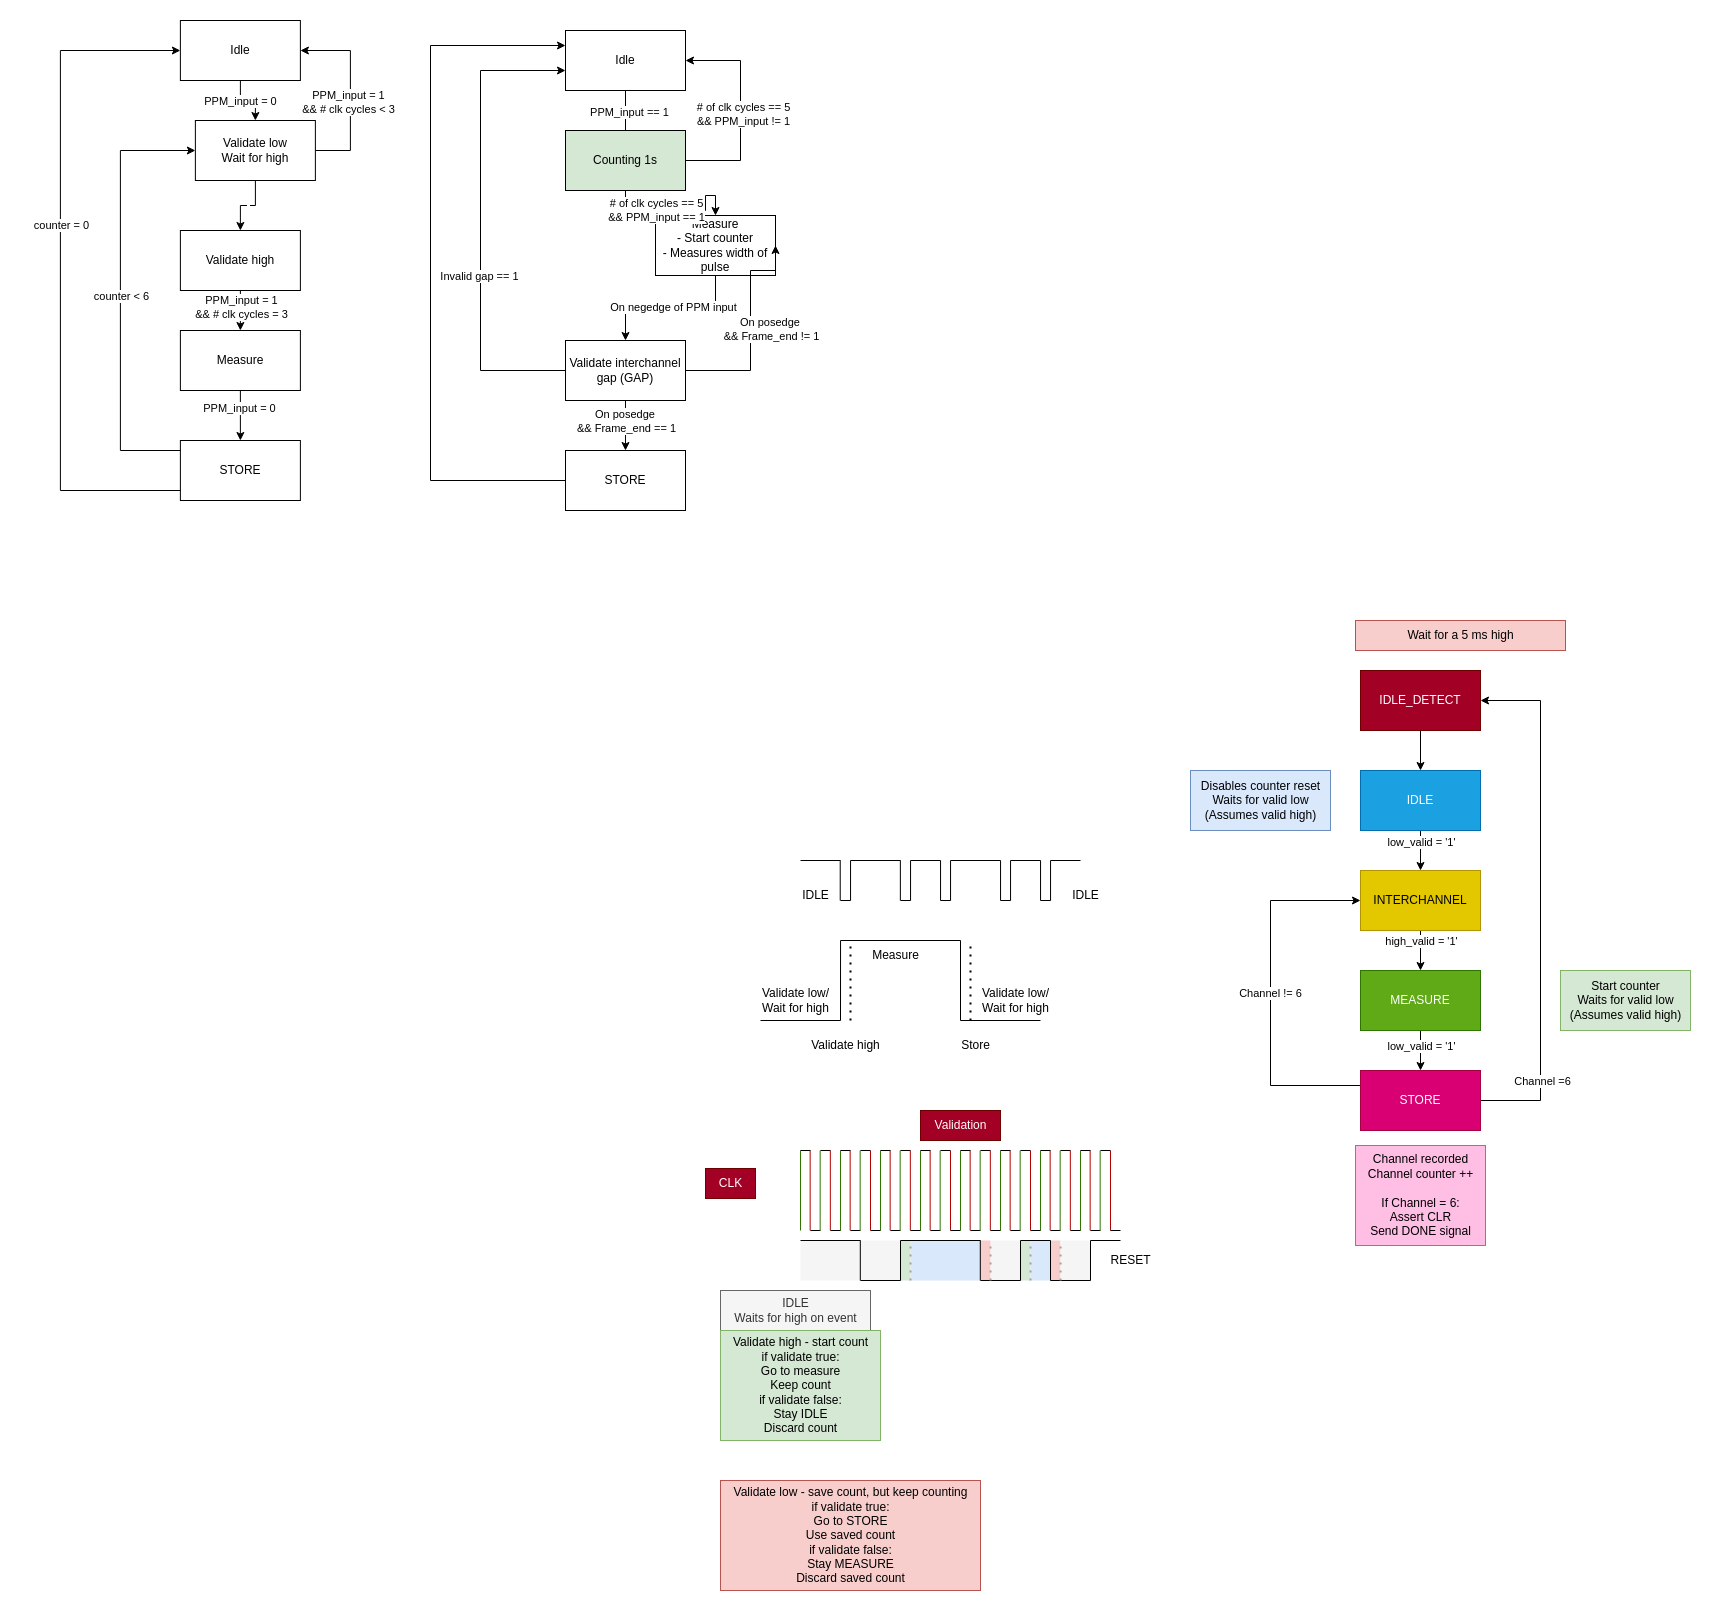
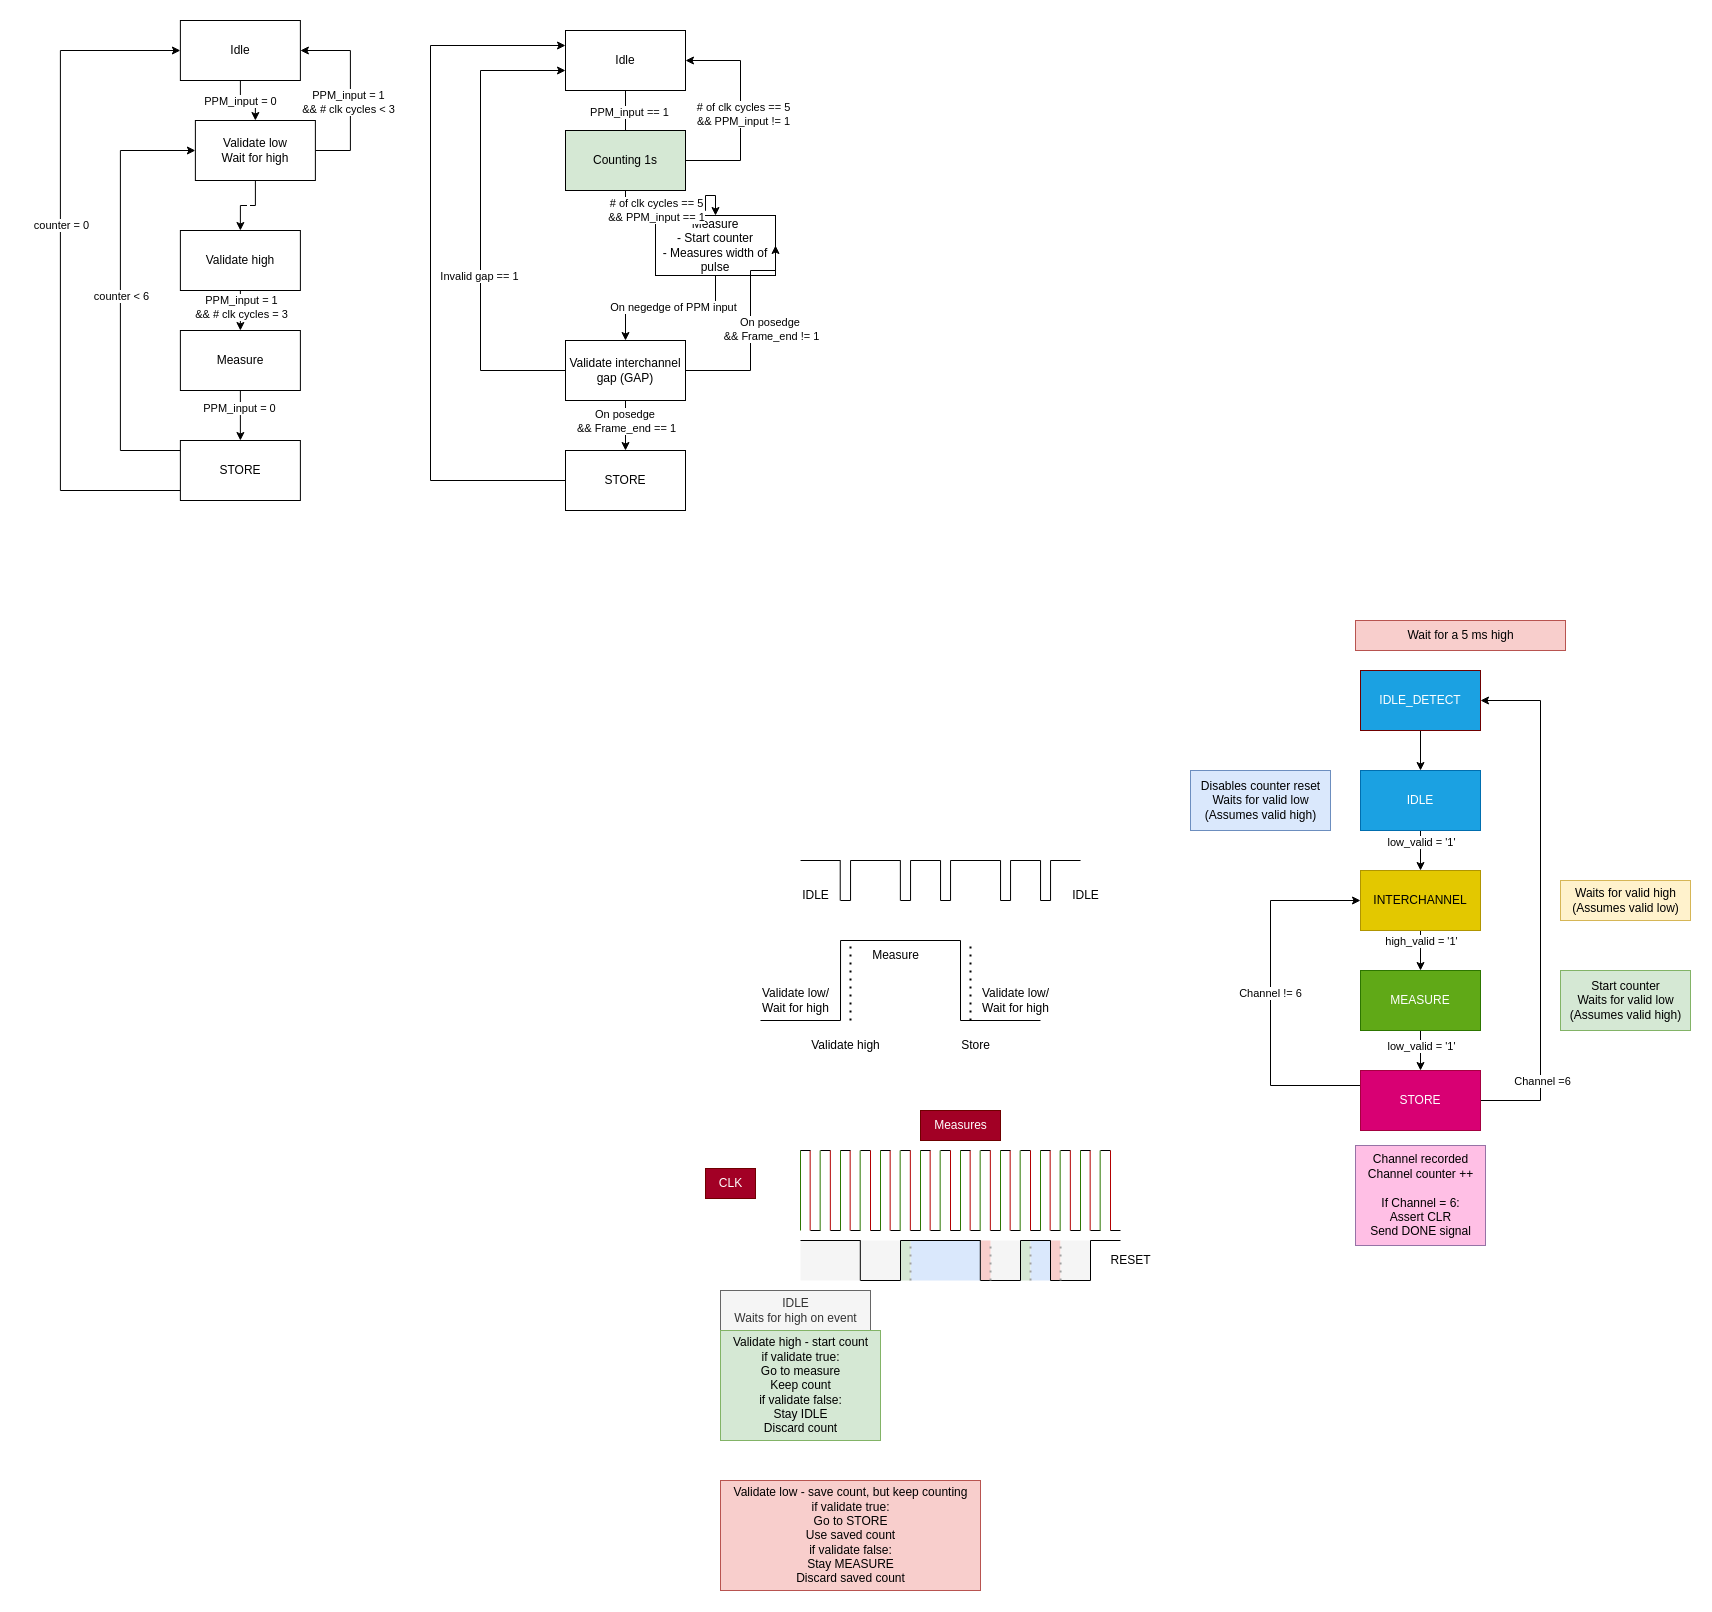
(1421, 701) -> (1421, 701)
none -> (1626, 901)
(961, 1126) -> (961, 1126)
